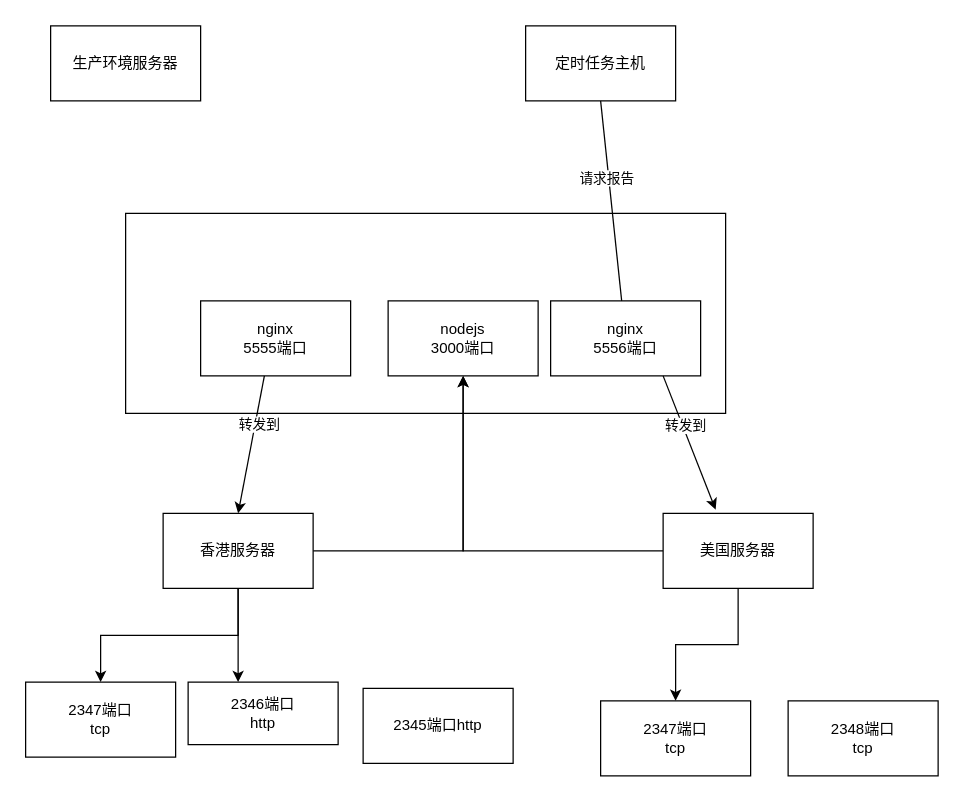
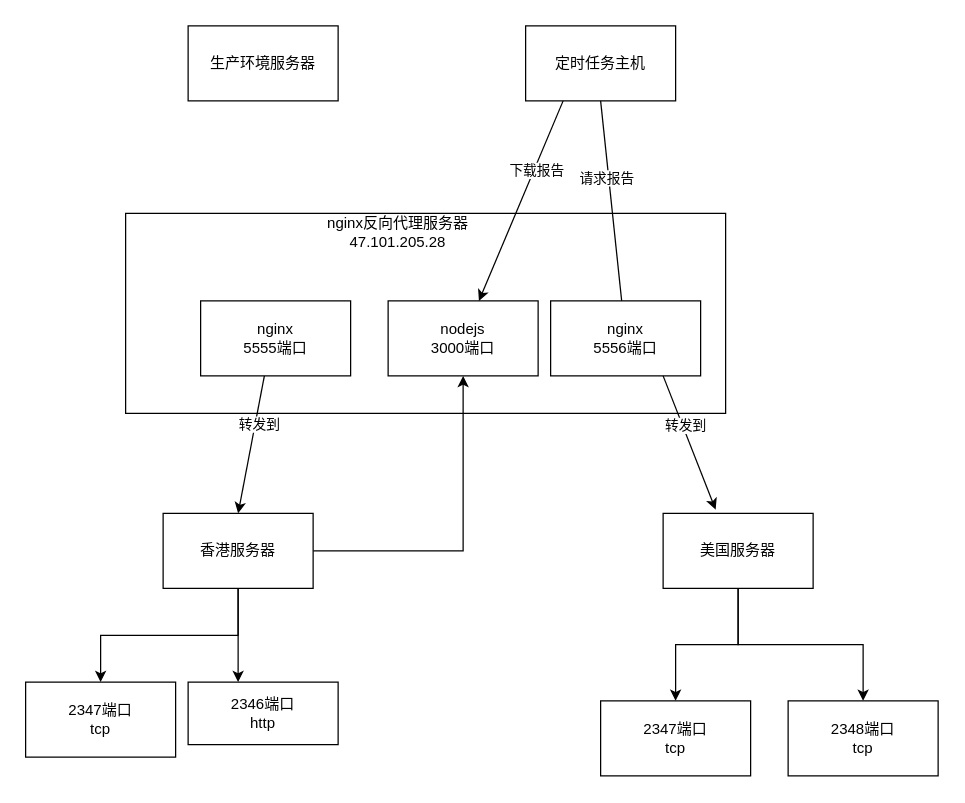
(126, 63) -> (263, 63)
none -> (523, 196)
none -> (398, 232)
(564, 551) -> (826, 644)
(438, 726) -> none
